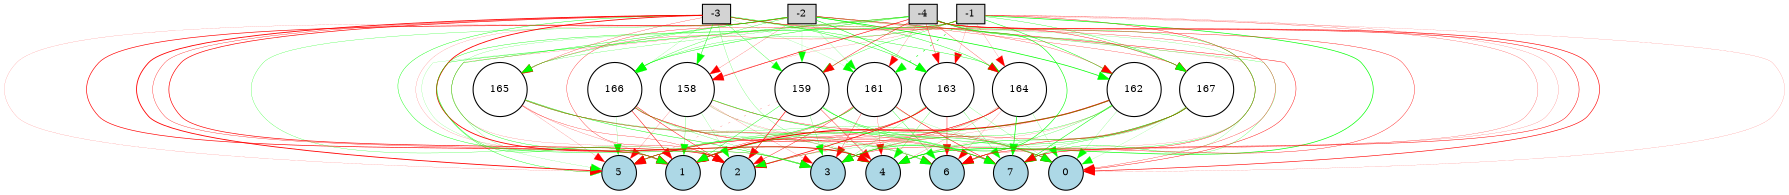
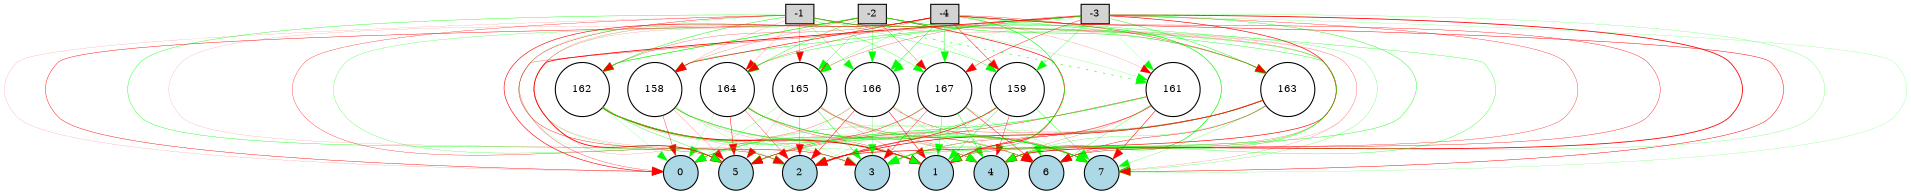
none -> (845, 137)
